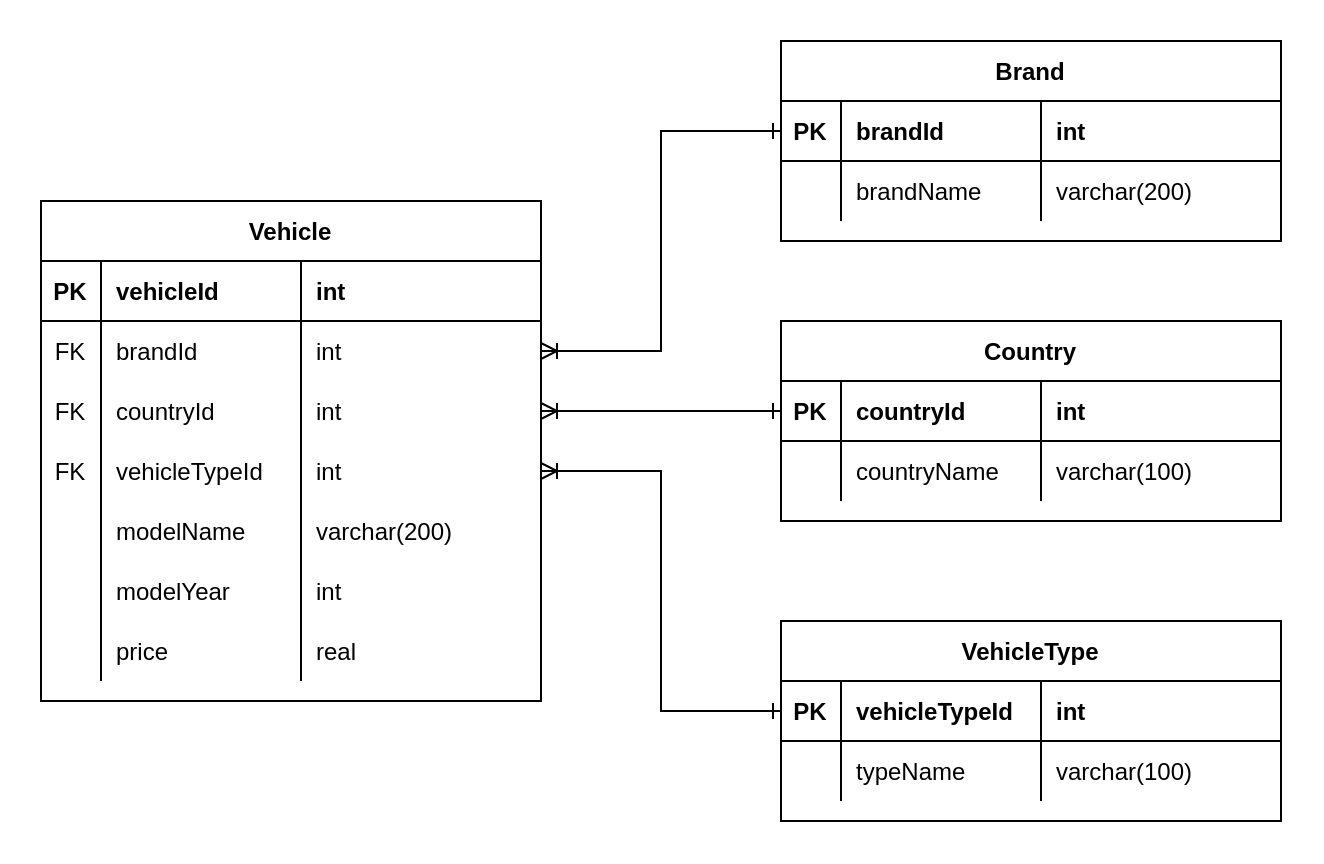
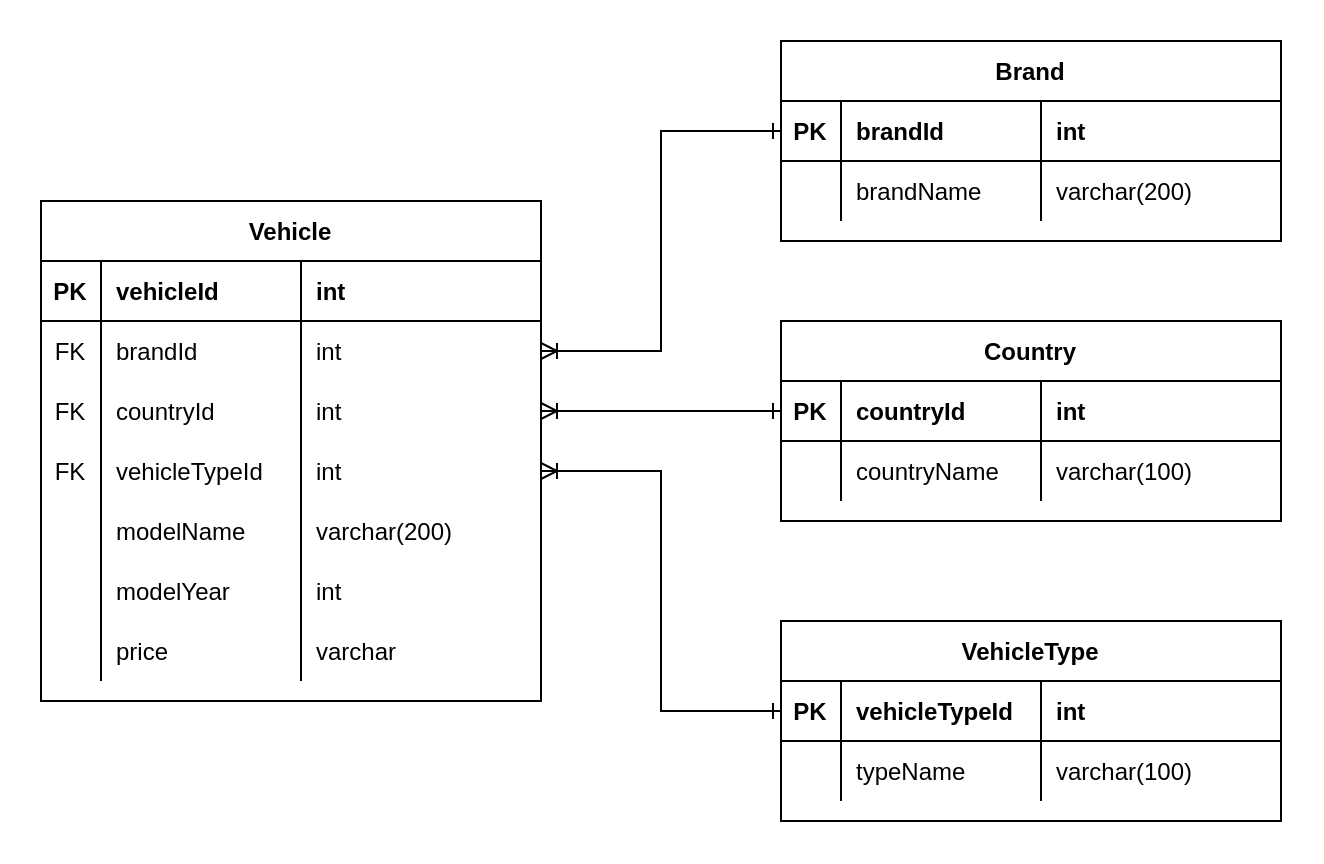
(340, 652) -> (363, 652)
